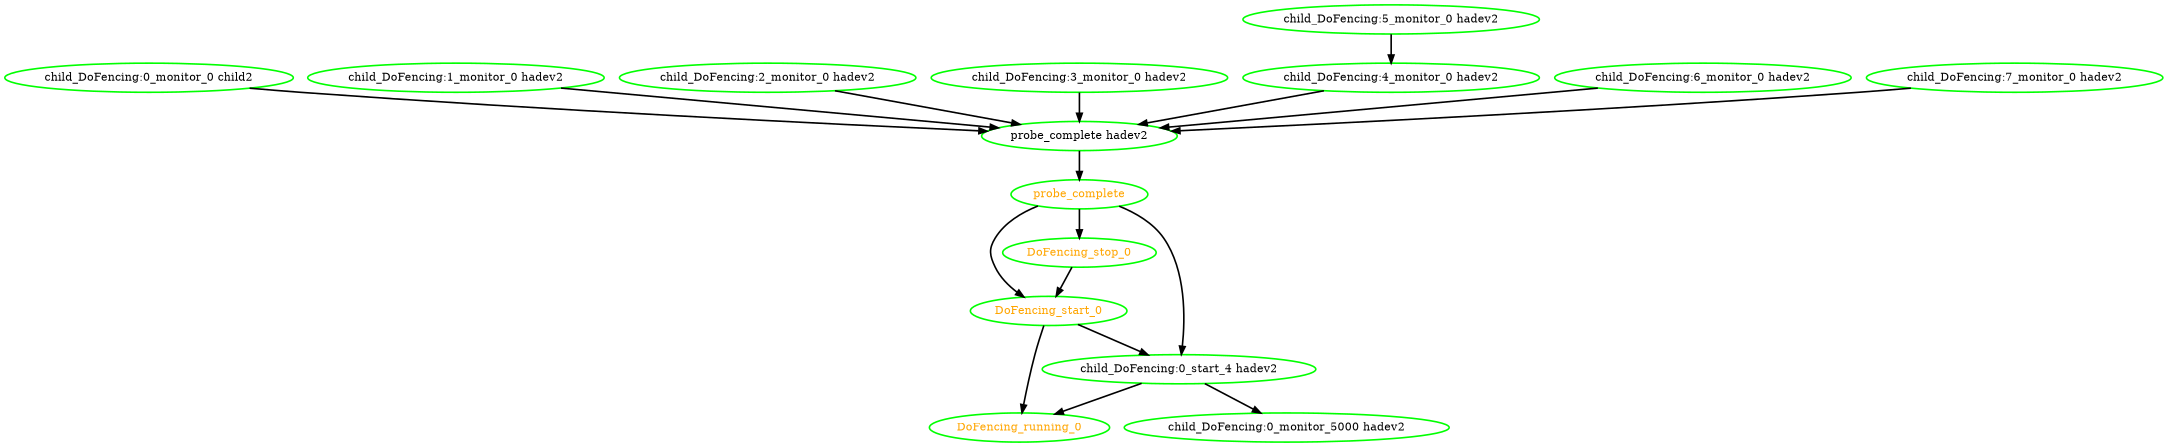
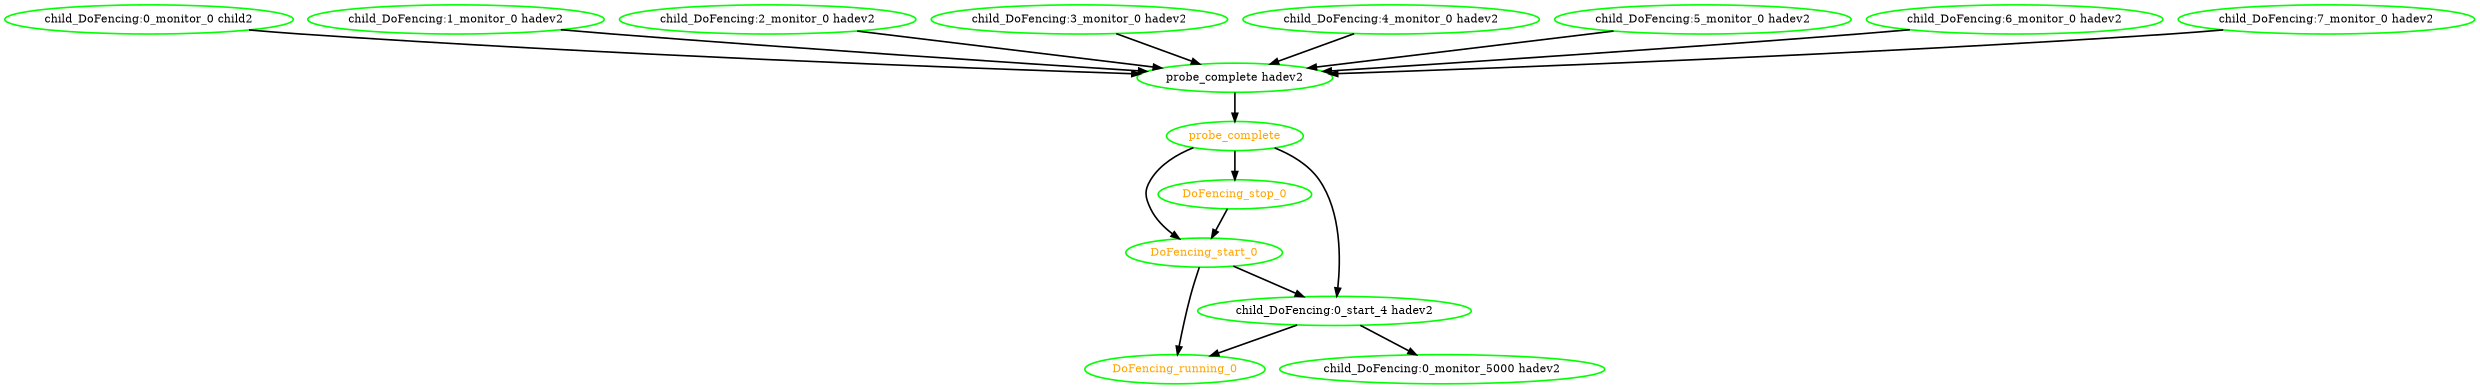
(1391, 45) -> (1465, 49)
